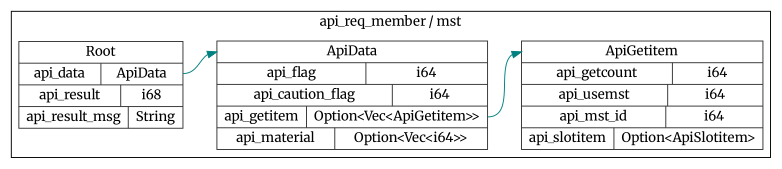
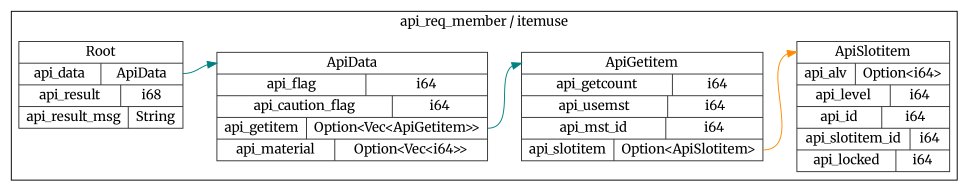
(391, 22) -> (484, 22)
none -> (873, 107)
